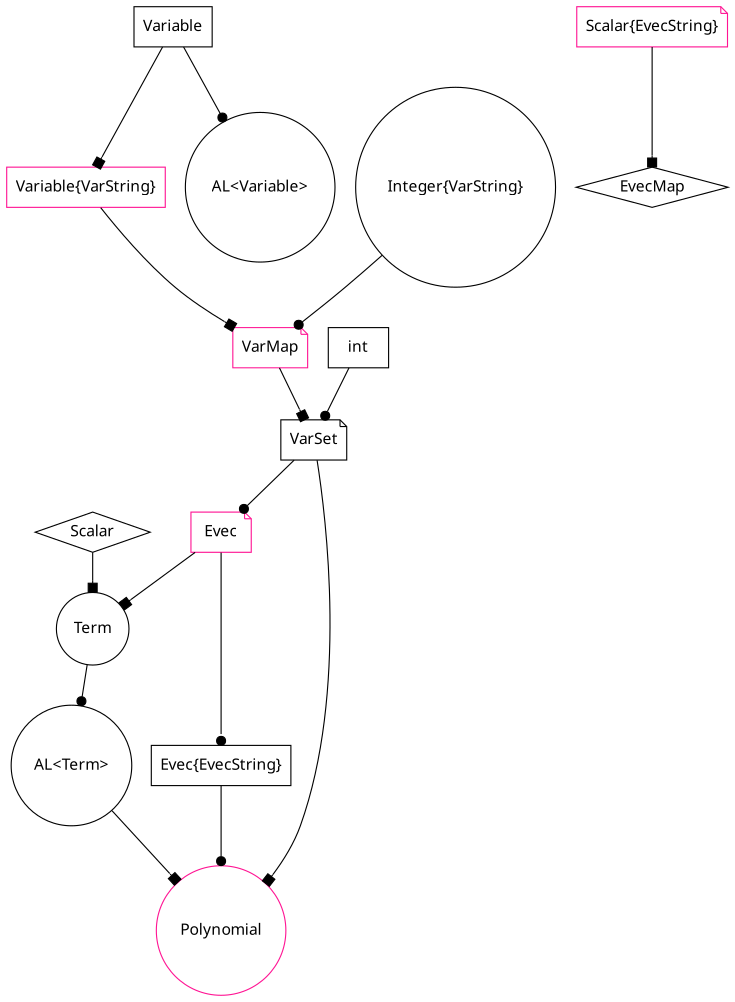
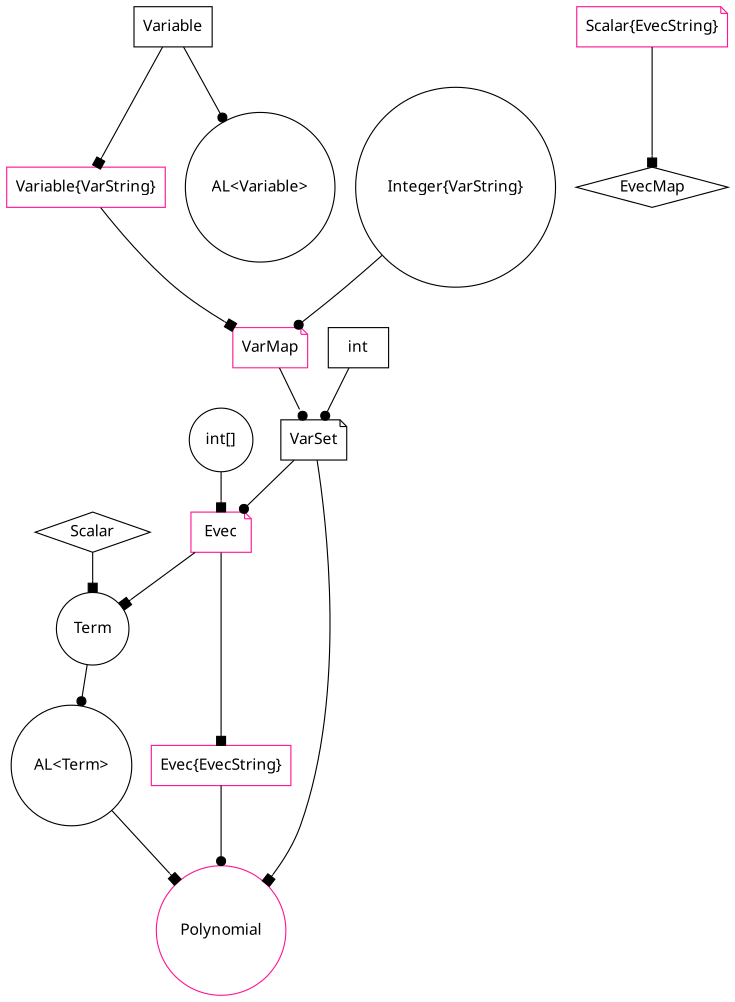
(290, 389) -> (290, 389)
none -> (221, 440)
(221, 643) -> (221, 643)
(221, 765) -> (221, 765)
